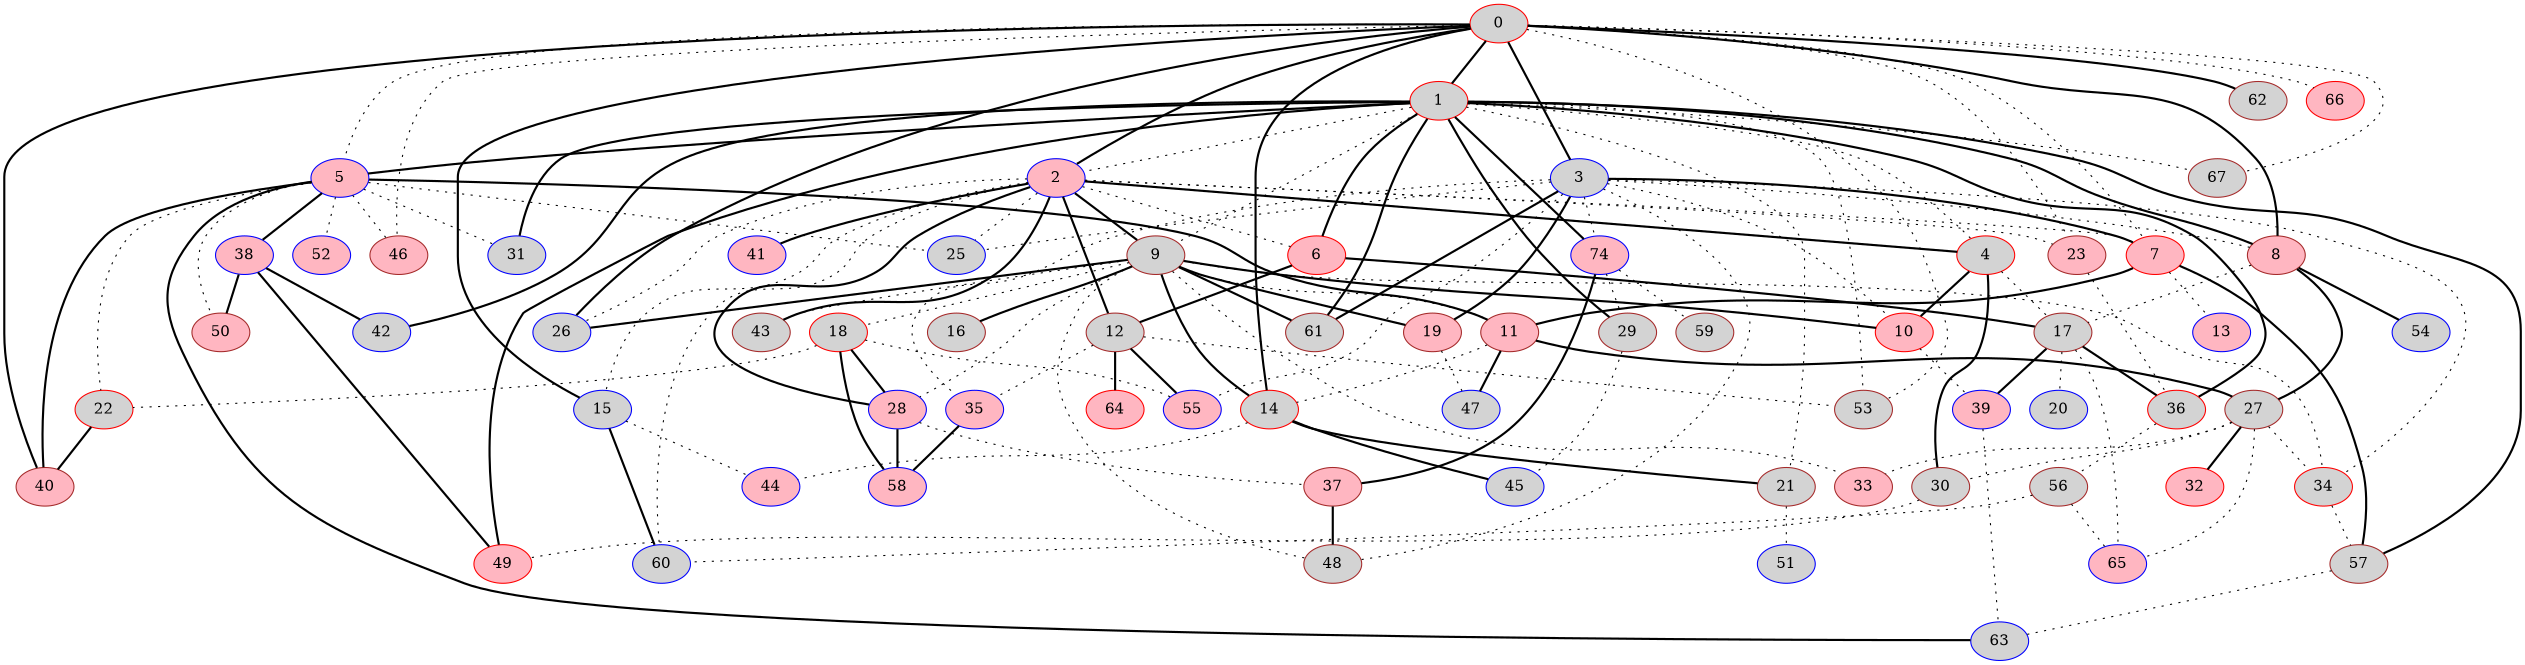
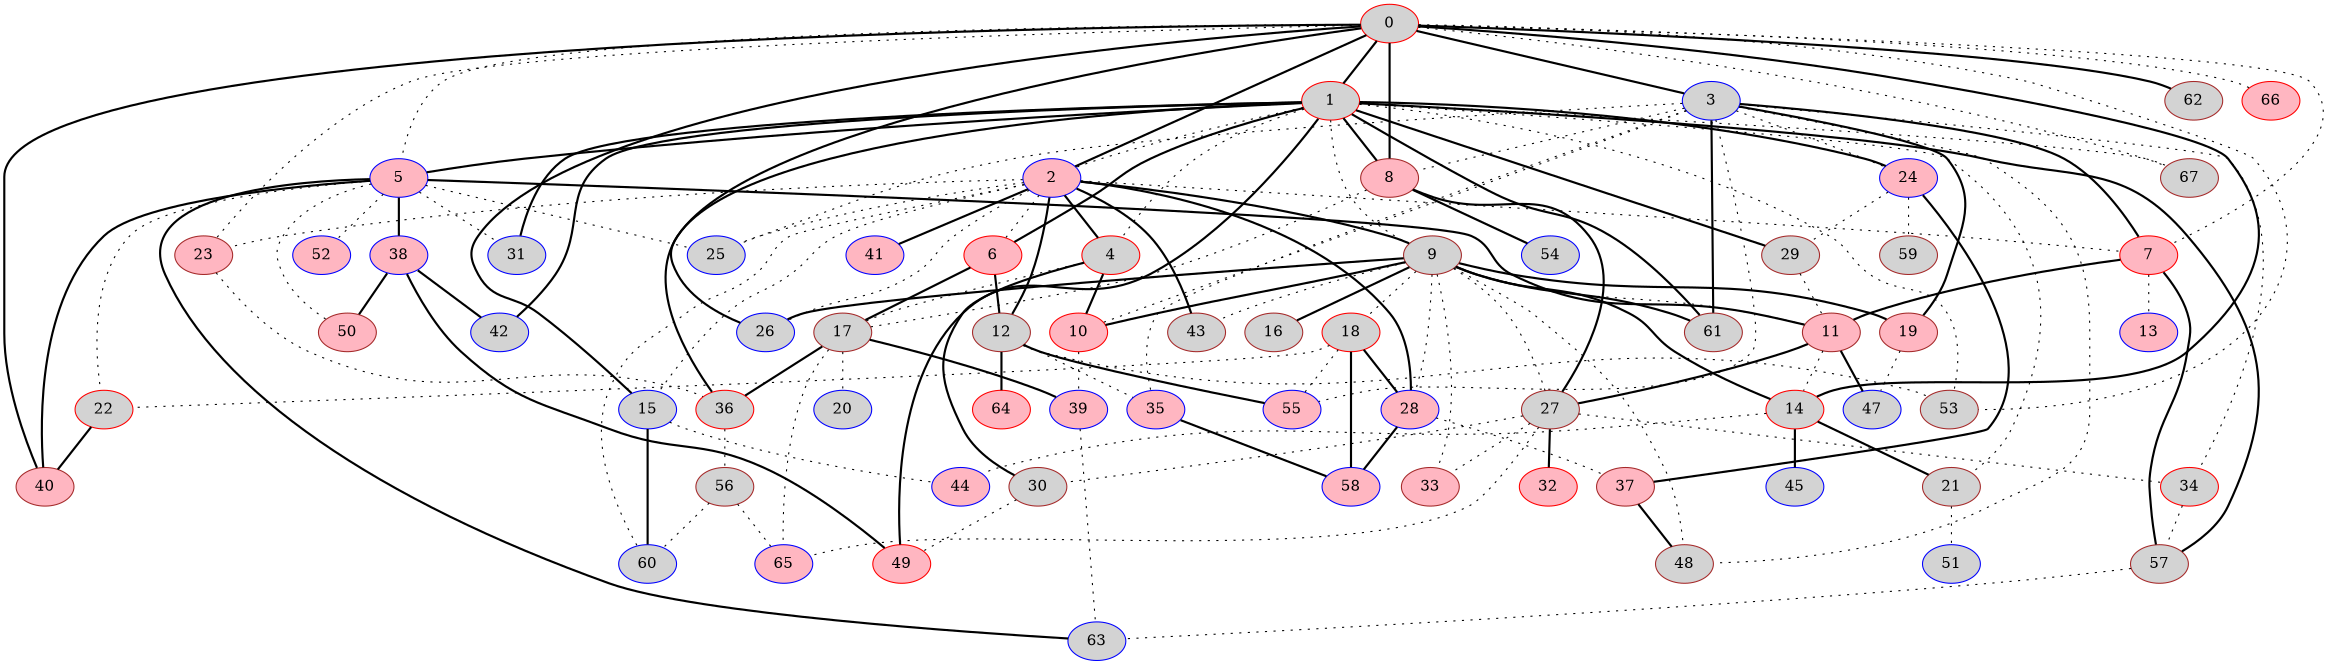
(399, 255) -> none
(1600, 255) -> (1909, 178)
(1789, 286) -> (1512, 320)
(1590, 420) -> (1810, 292)
